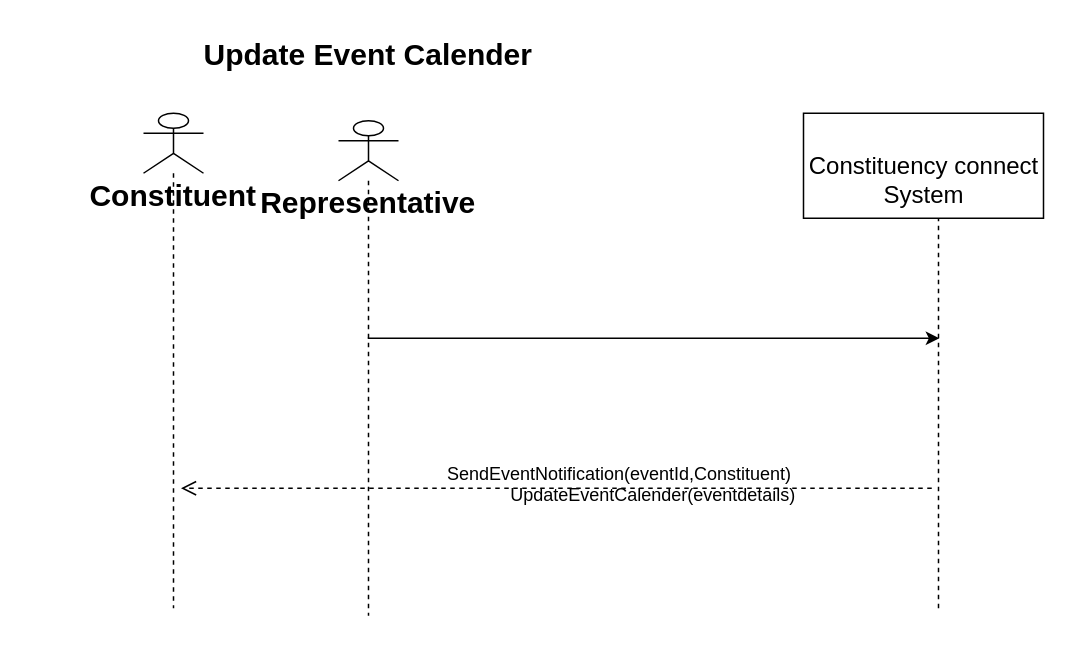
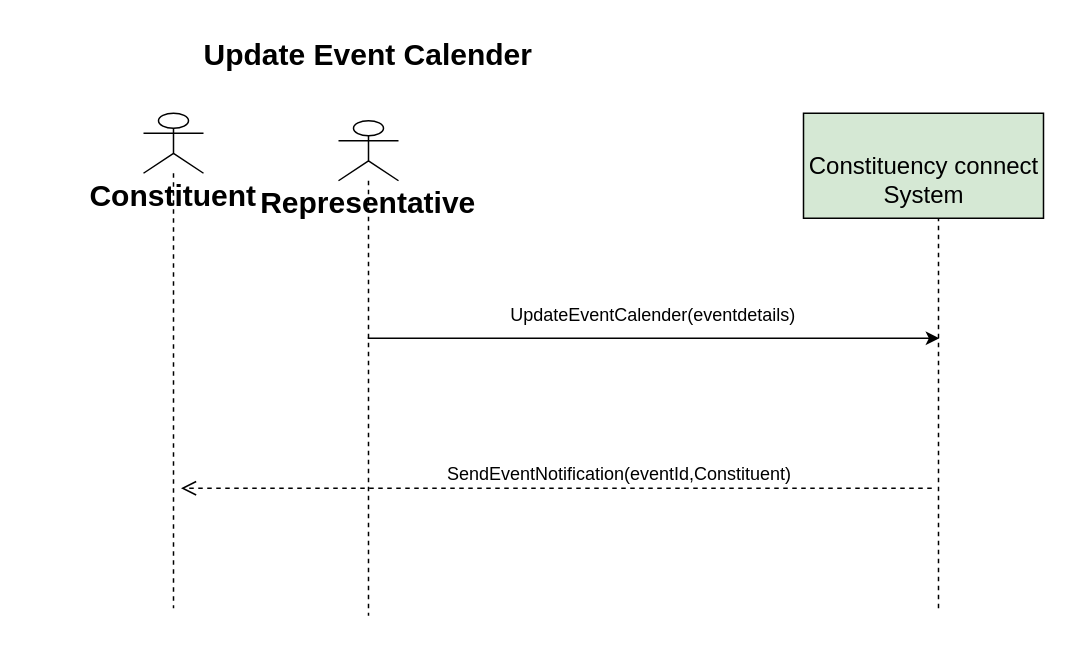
(923, 166) -> (923, 166)
(653, 496) -> (653, 316)
